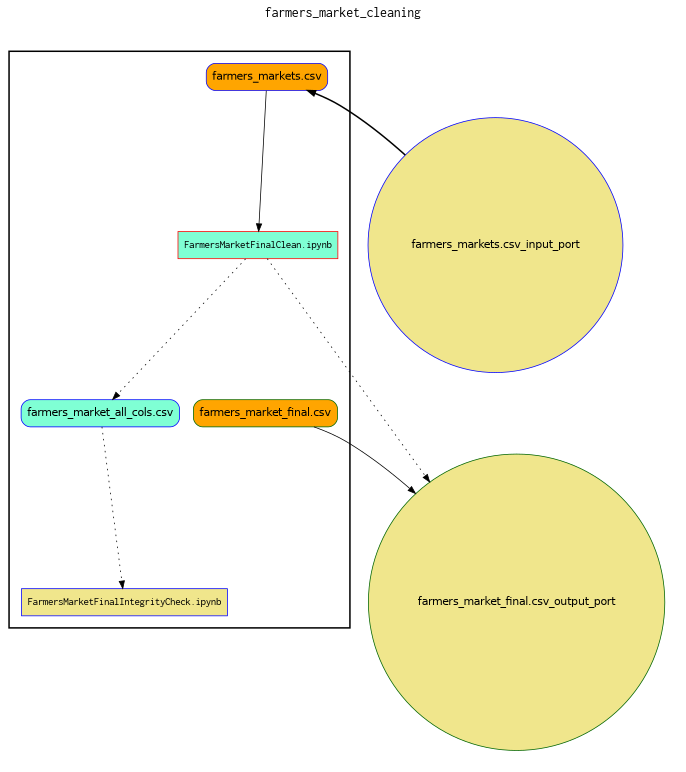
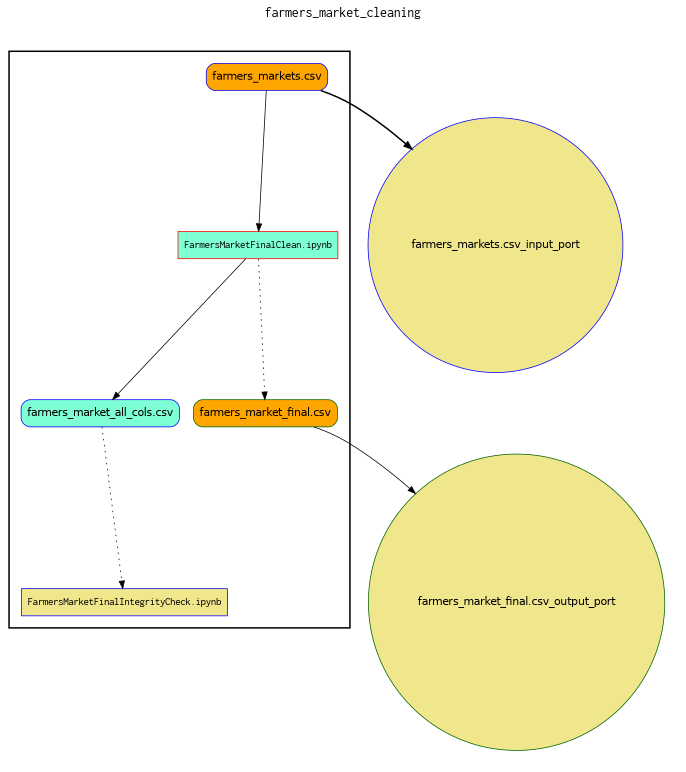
(367, 124) -> (370, 116)
(182, 327) -> (182, 327)
(338, 356) -> (262, 325)
